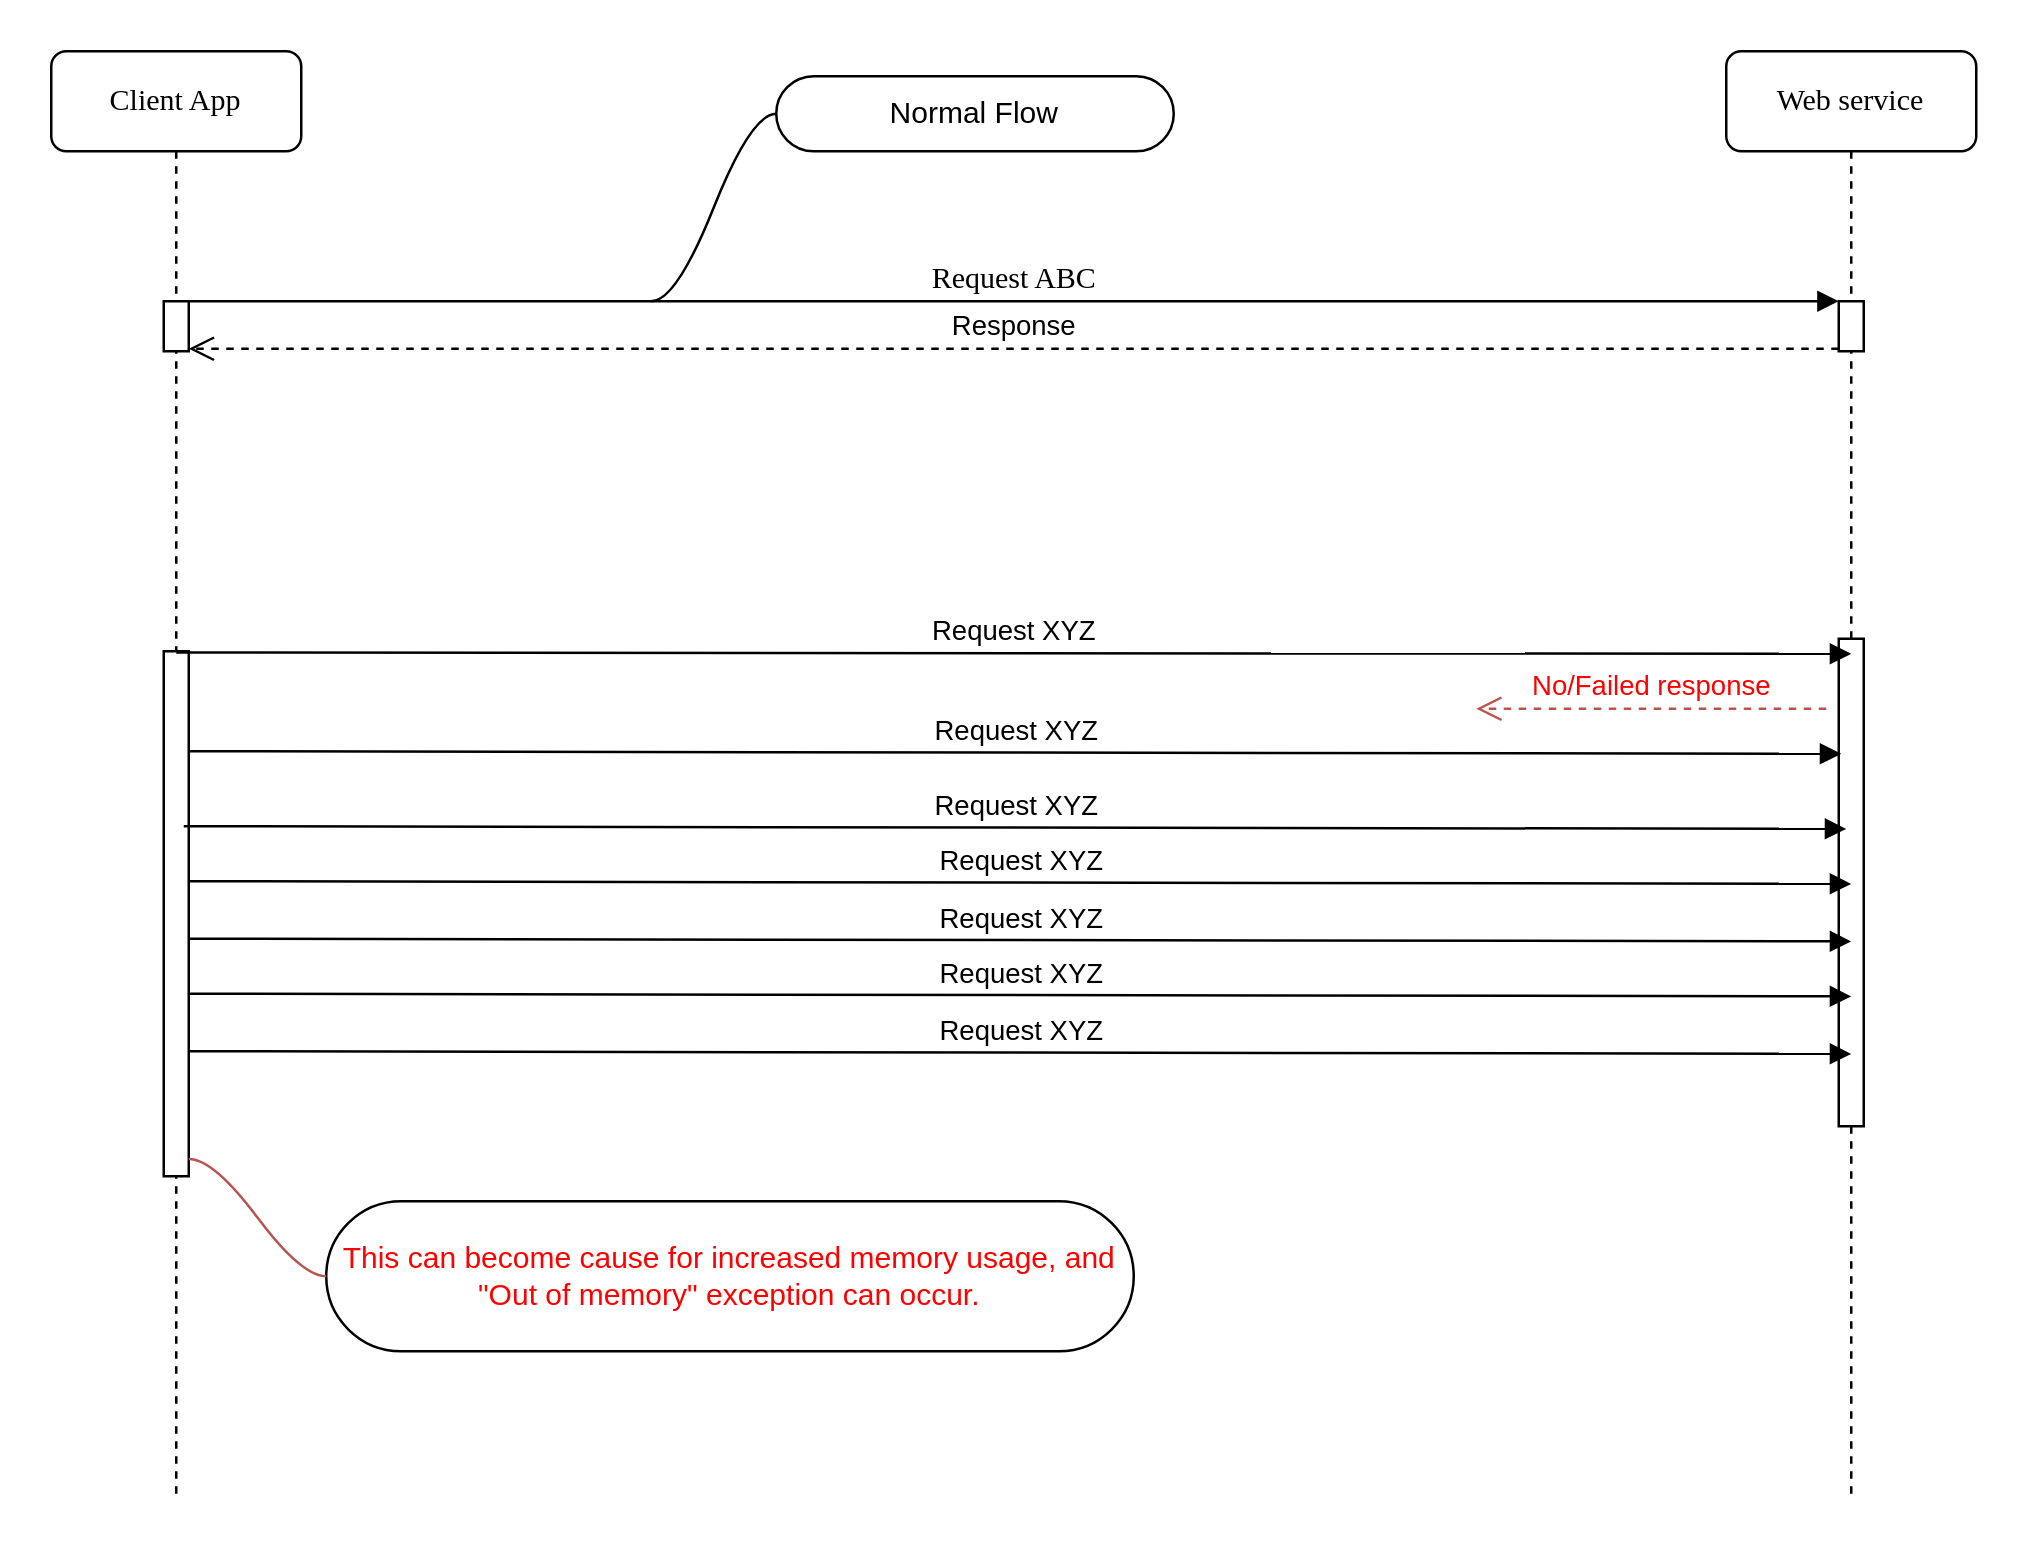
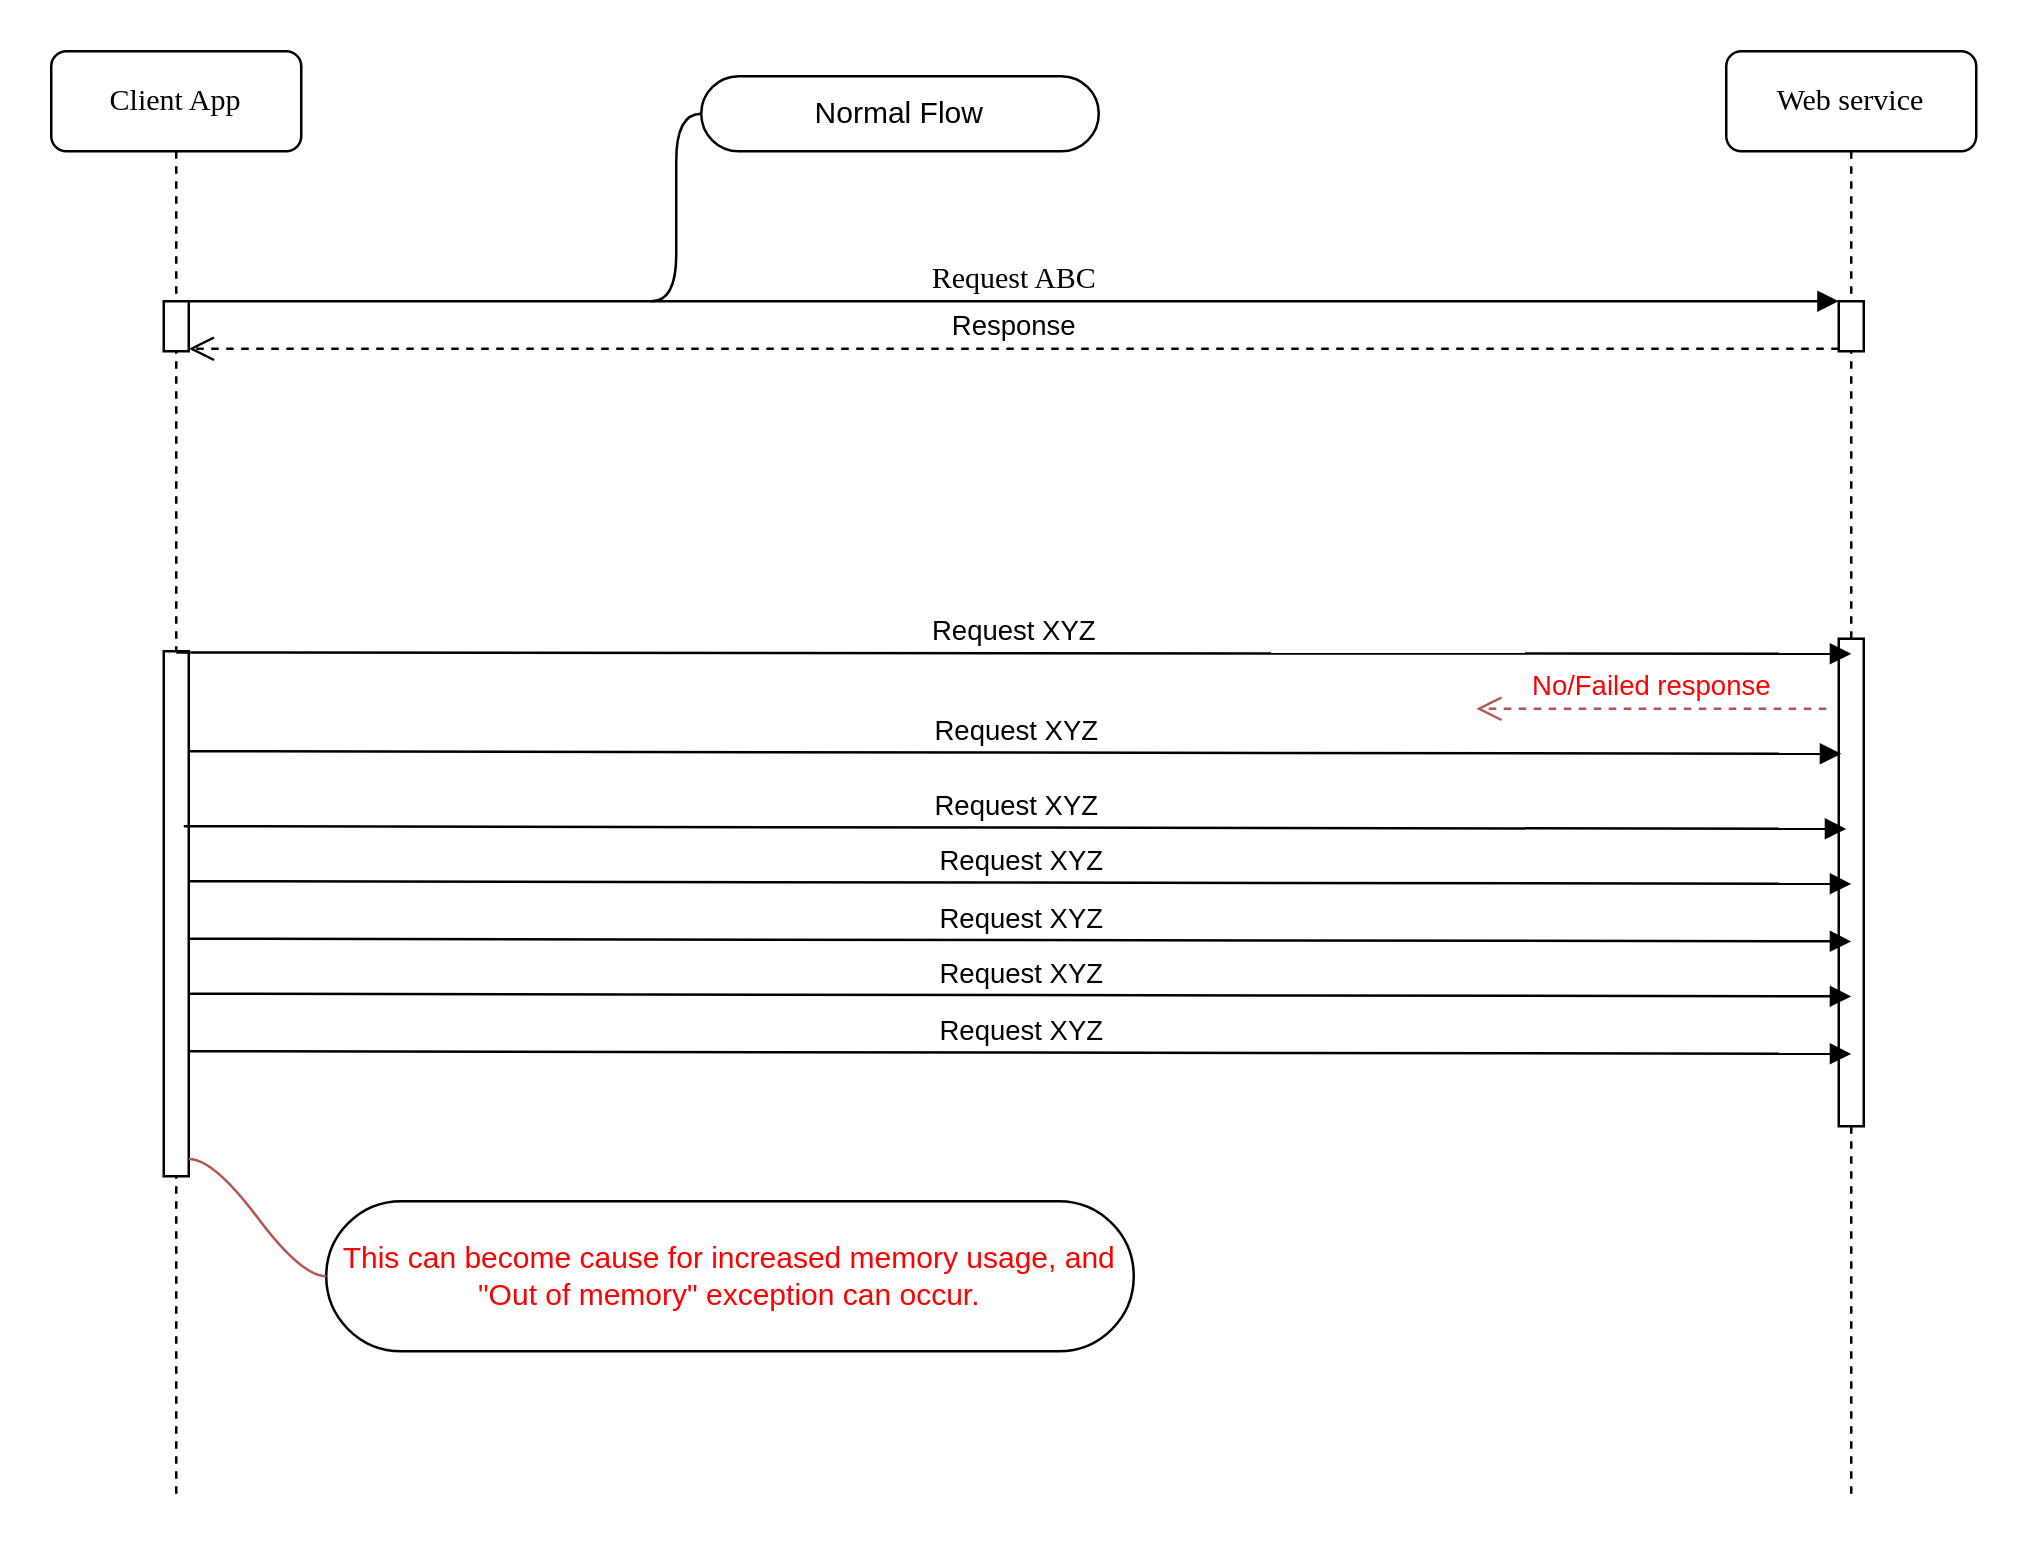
(975, 114) -> (900, 114)
